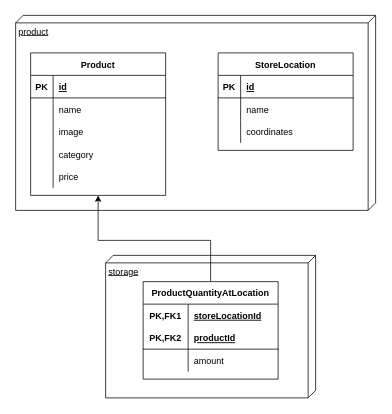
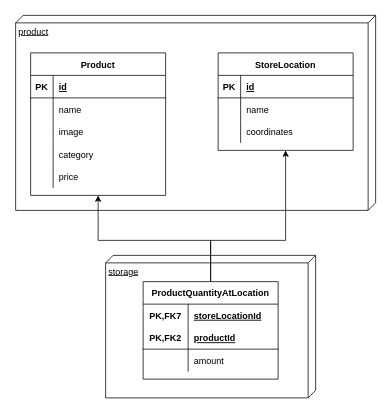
none -> (285, 234)
(165, 316) -> (165, 316)
